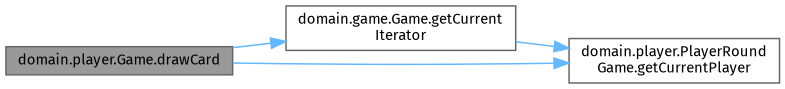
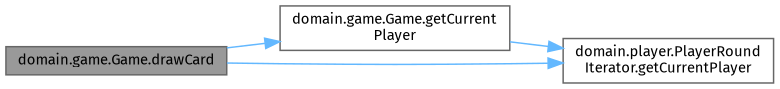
(401, 28) -> (395, 28)
(119, 61) -> (116, 61)
(674, 61) -> (668, 61)
